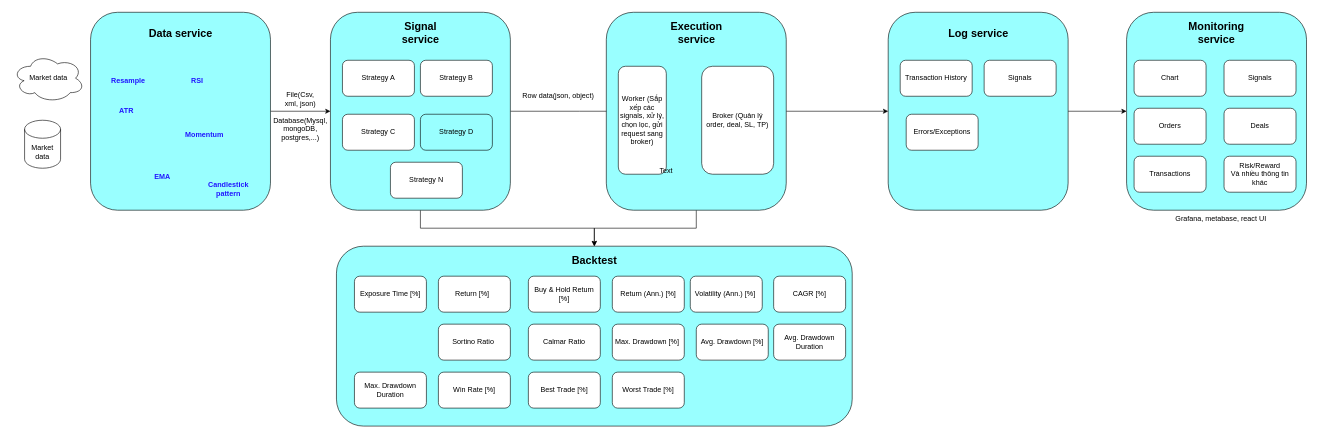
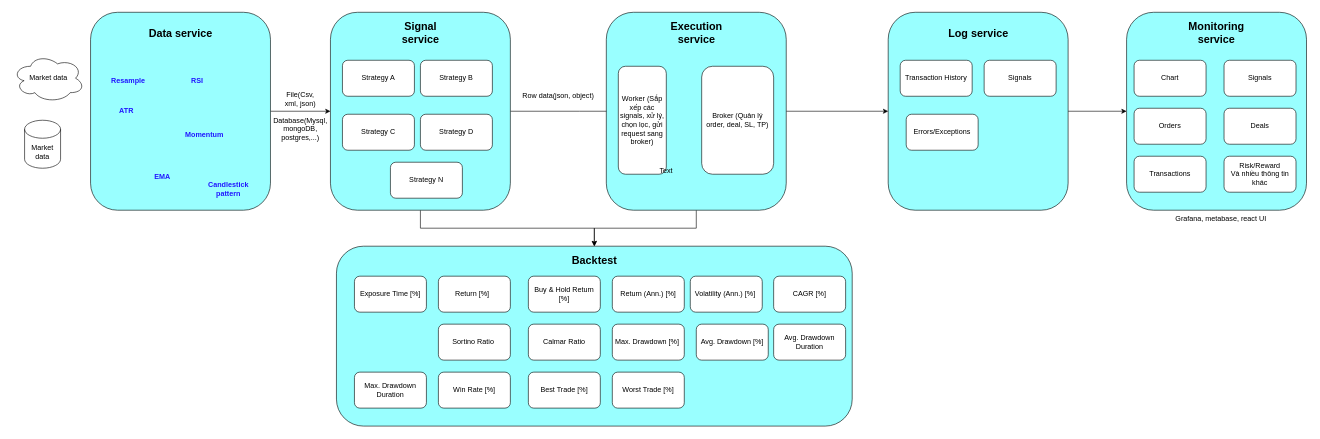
(456, 132) -> (456, 132)
